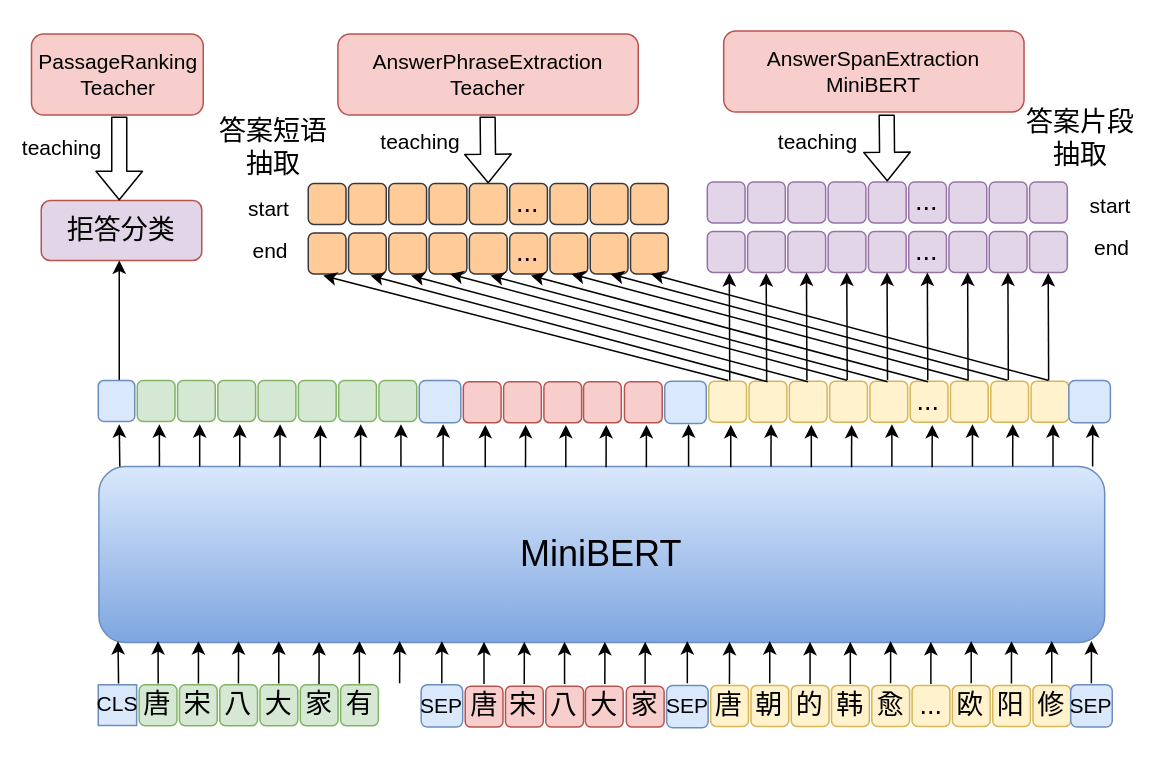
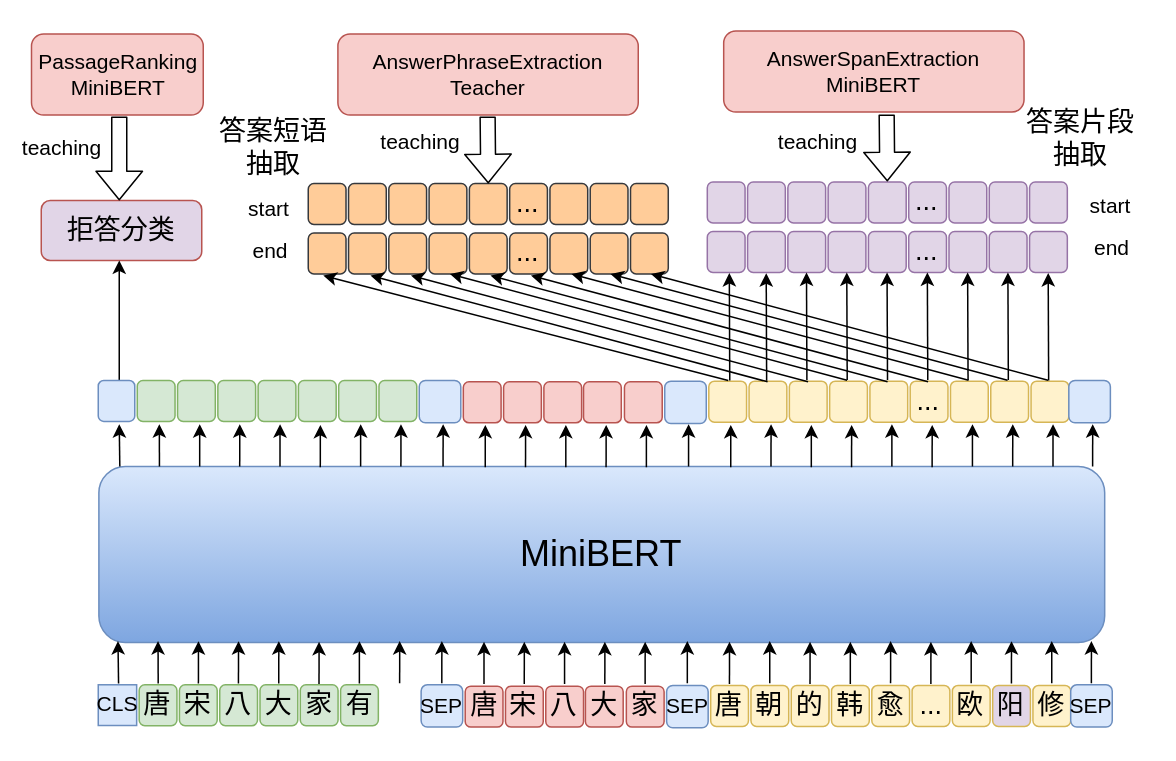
(119, 74) -> (119, 74)
(1012, 706) -> (1012, 706)
